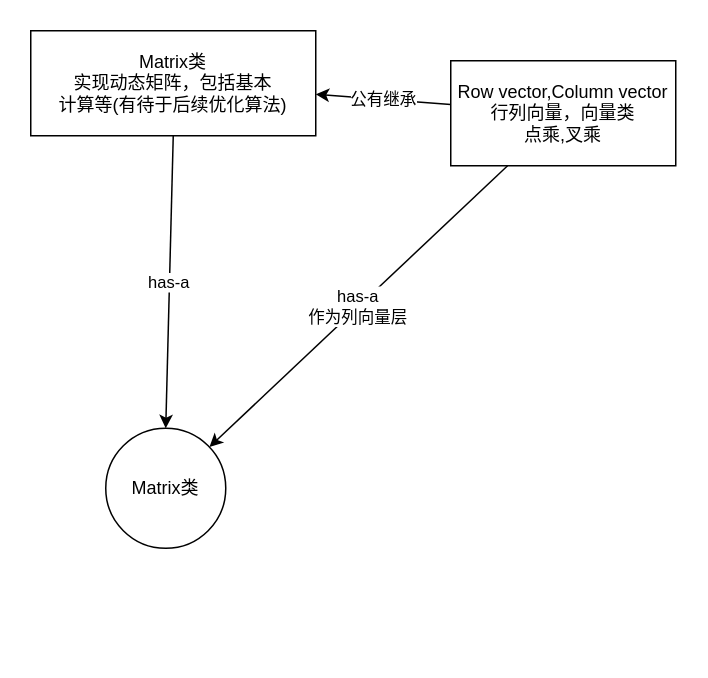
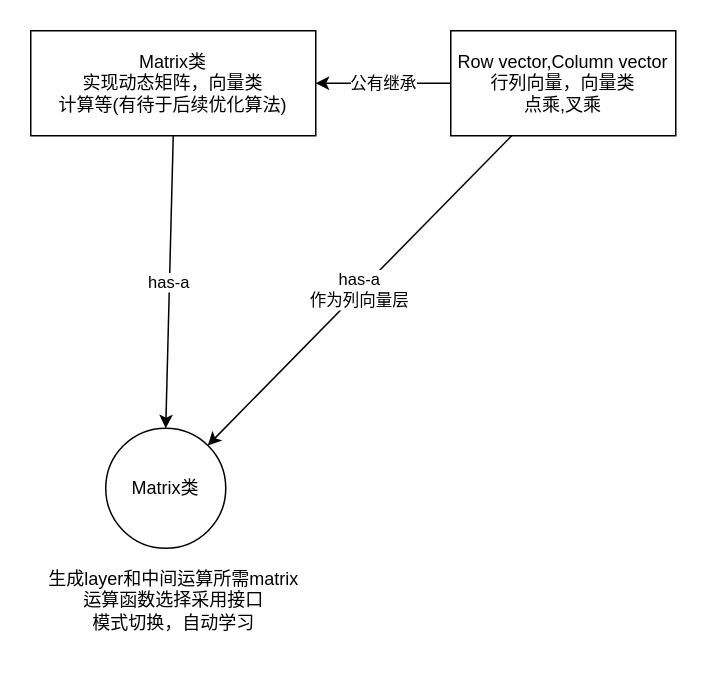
(173, 83) -> (173, 83)
(563, 113) -> (563, 83)
none -> (173, 601)
